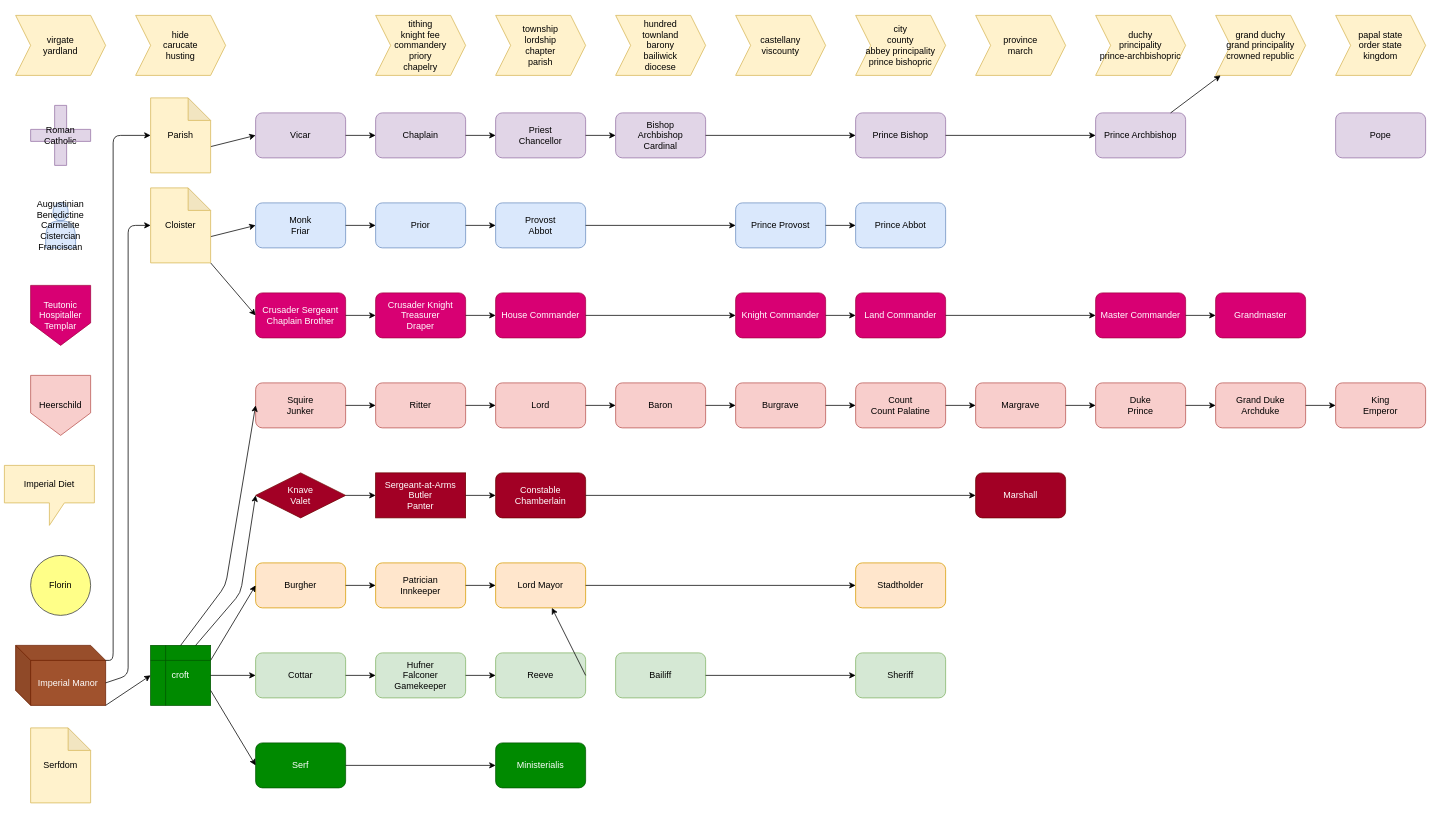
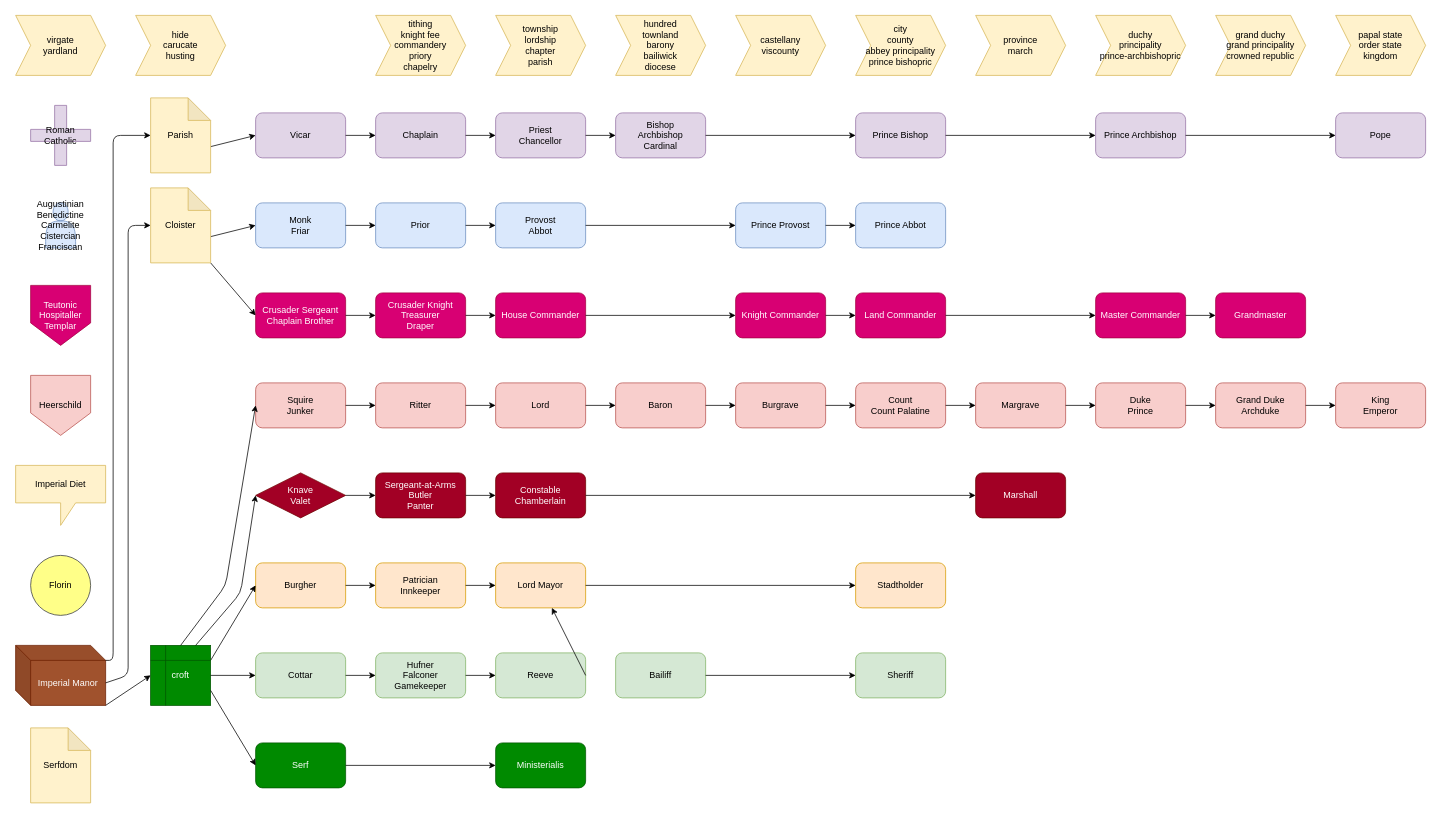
(1193, 96) -> (1257, 135)
(49, 495) -> (60, 495)
(420, 495) -> (420, 495)
